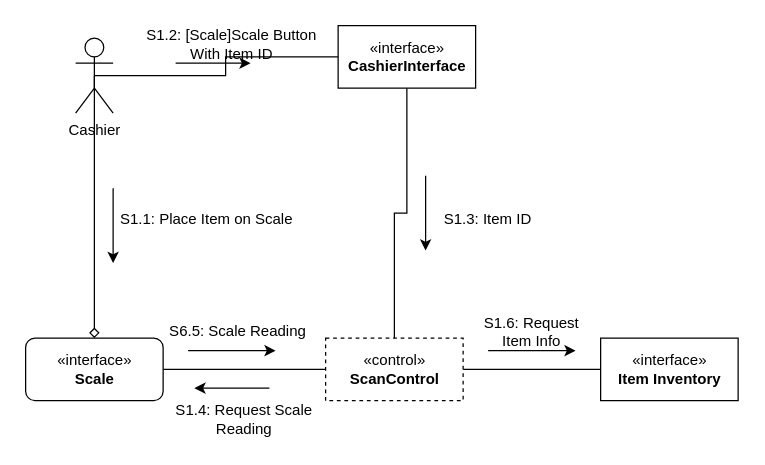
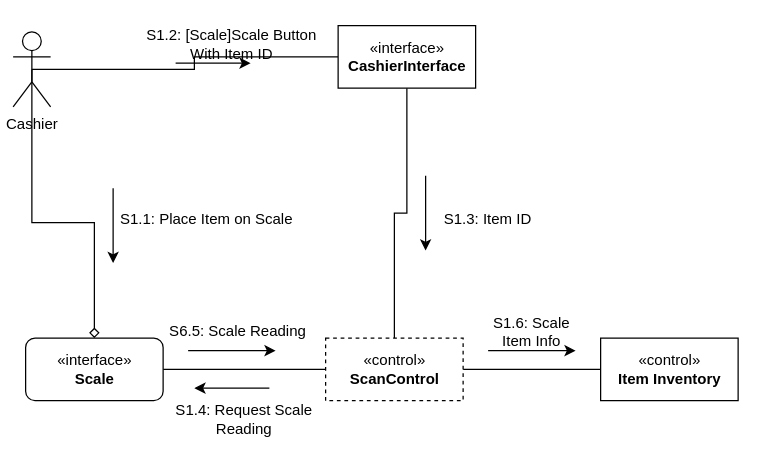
(94, 76) -> (32, 69)
(532, 332) -> (532, 332)
(670, 369) -> (670, 369)
